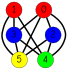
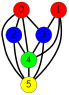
none -> (29, 72)
